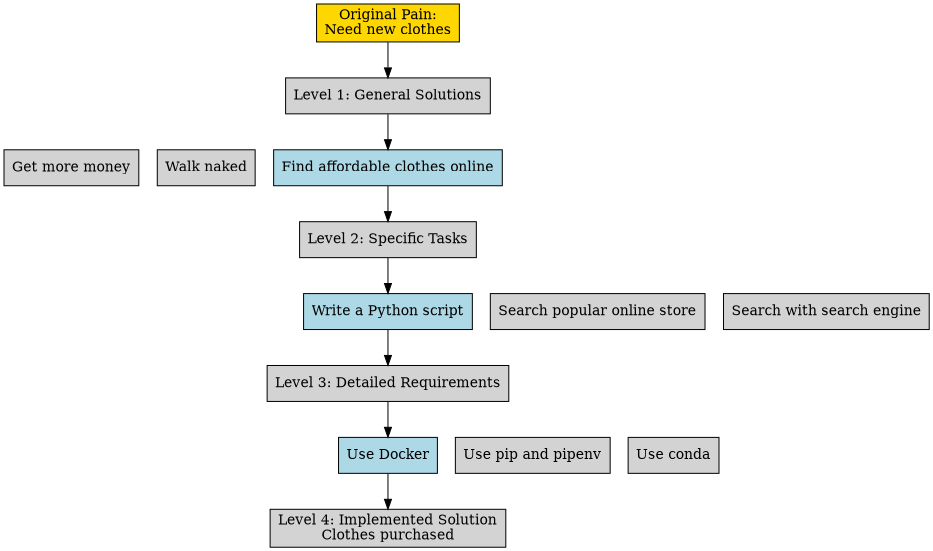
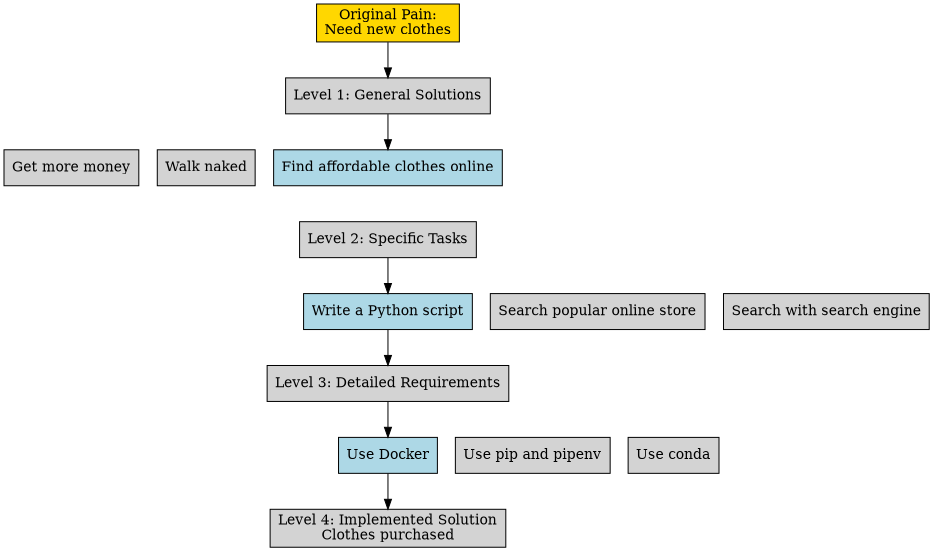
(388, 199) -> none
